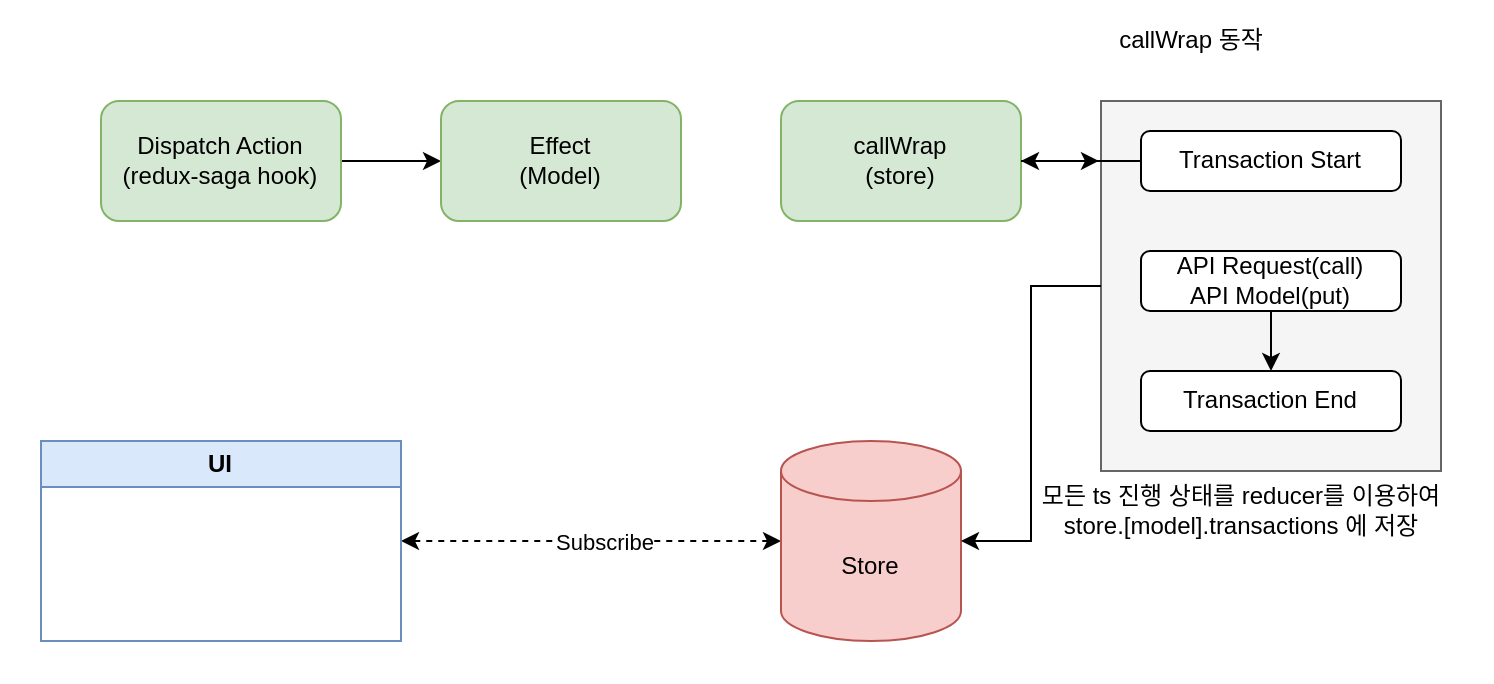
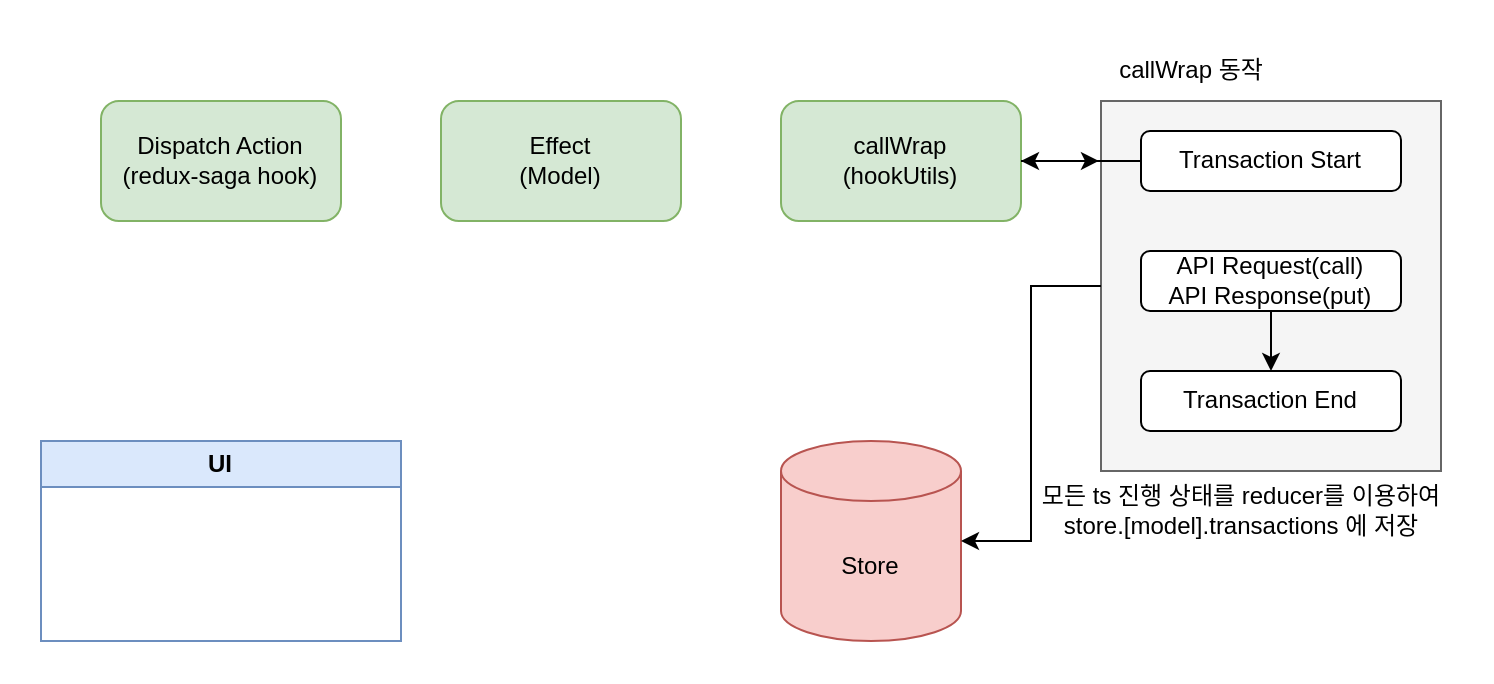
(1191, 41) -> (1191, 71)
(384, 161) -> none
(901, 161) -> (901, 161)
(1271, 281) -> (1271, 281)
(591, 541) -> none
